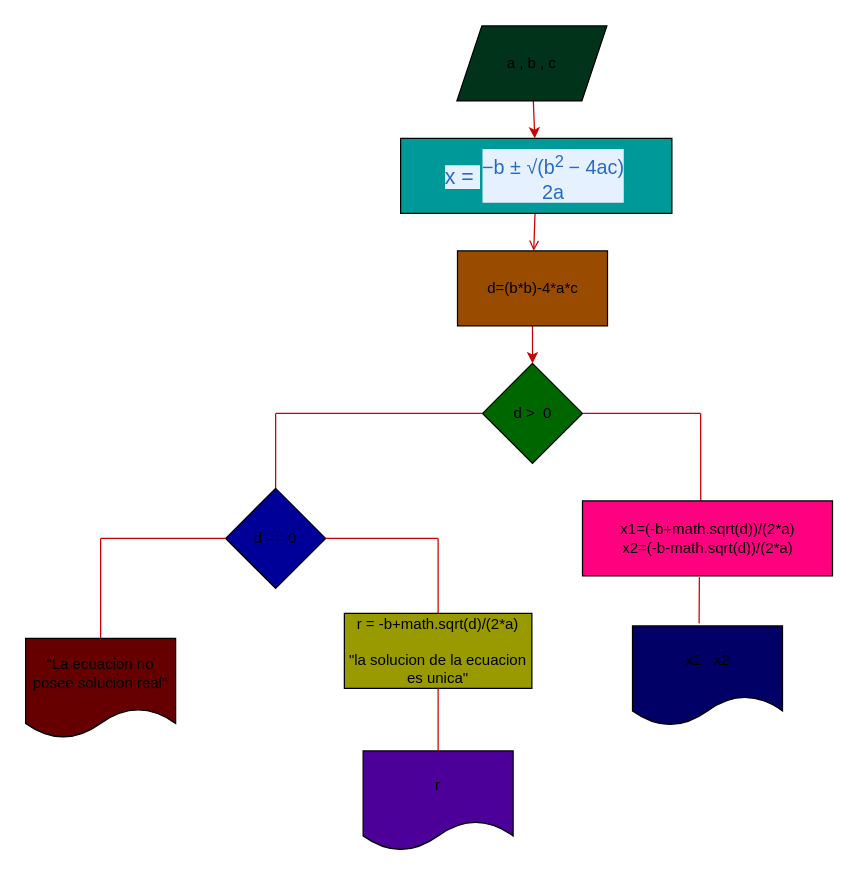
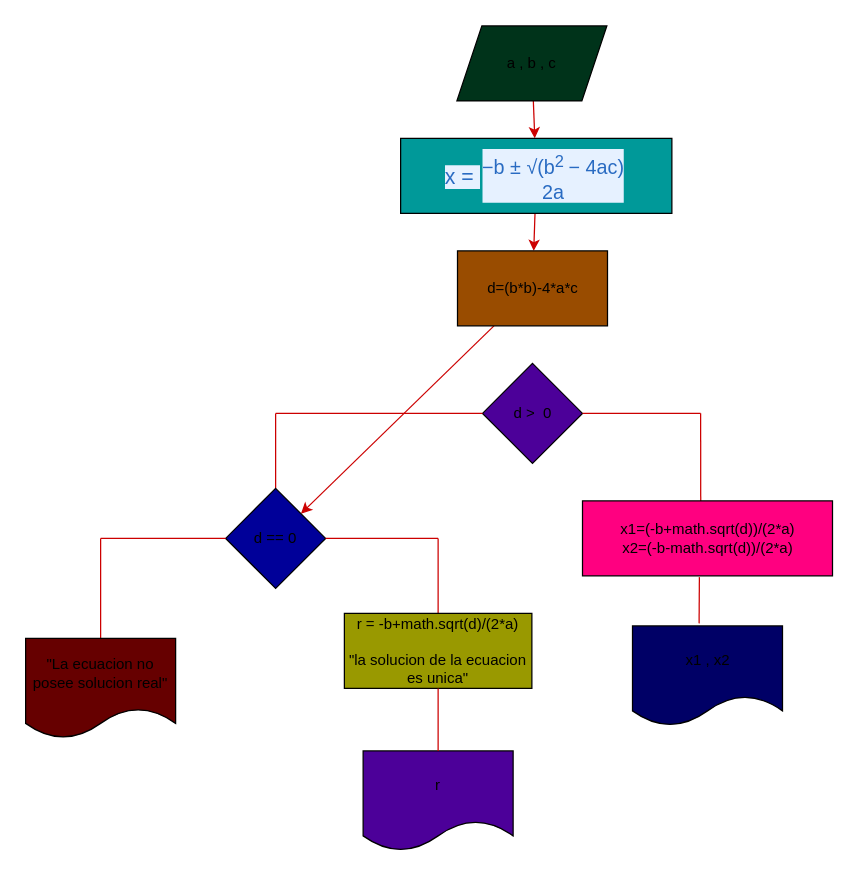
(534, 242) -> (534, 241)
(533, 340) -> (401, 416)
(533, 413) -> (533, 413)
